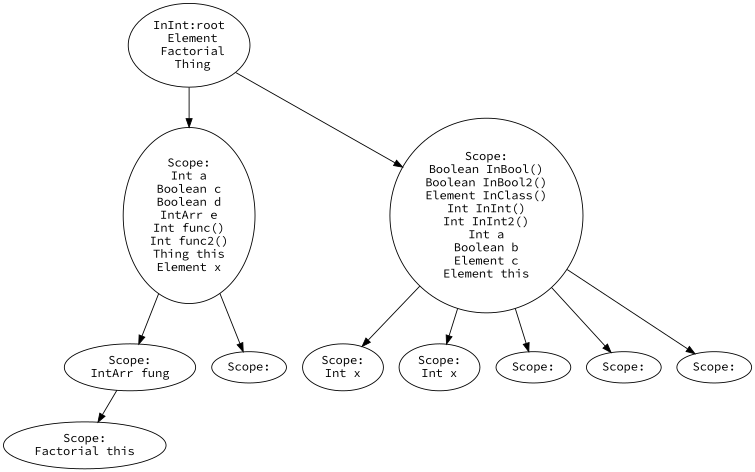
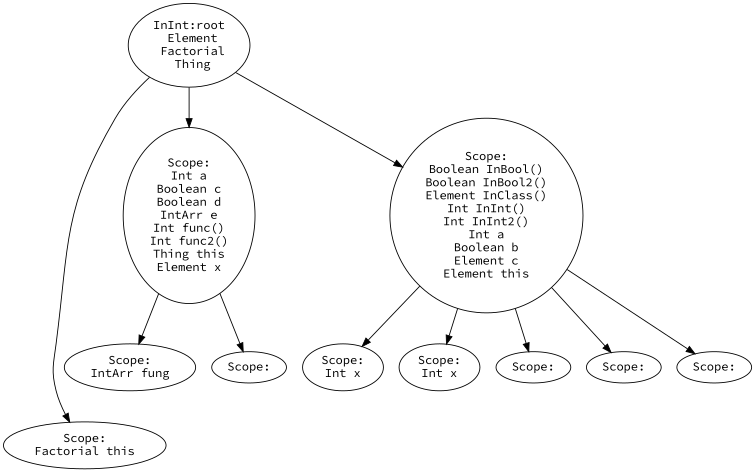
(110, 402) -> (69, 236)
